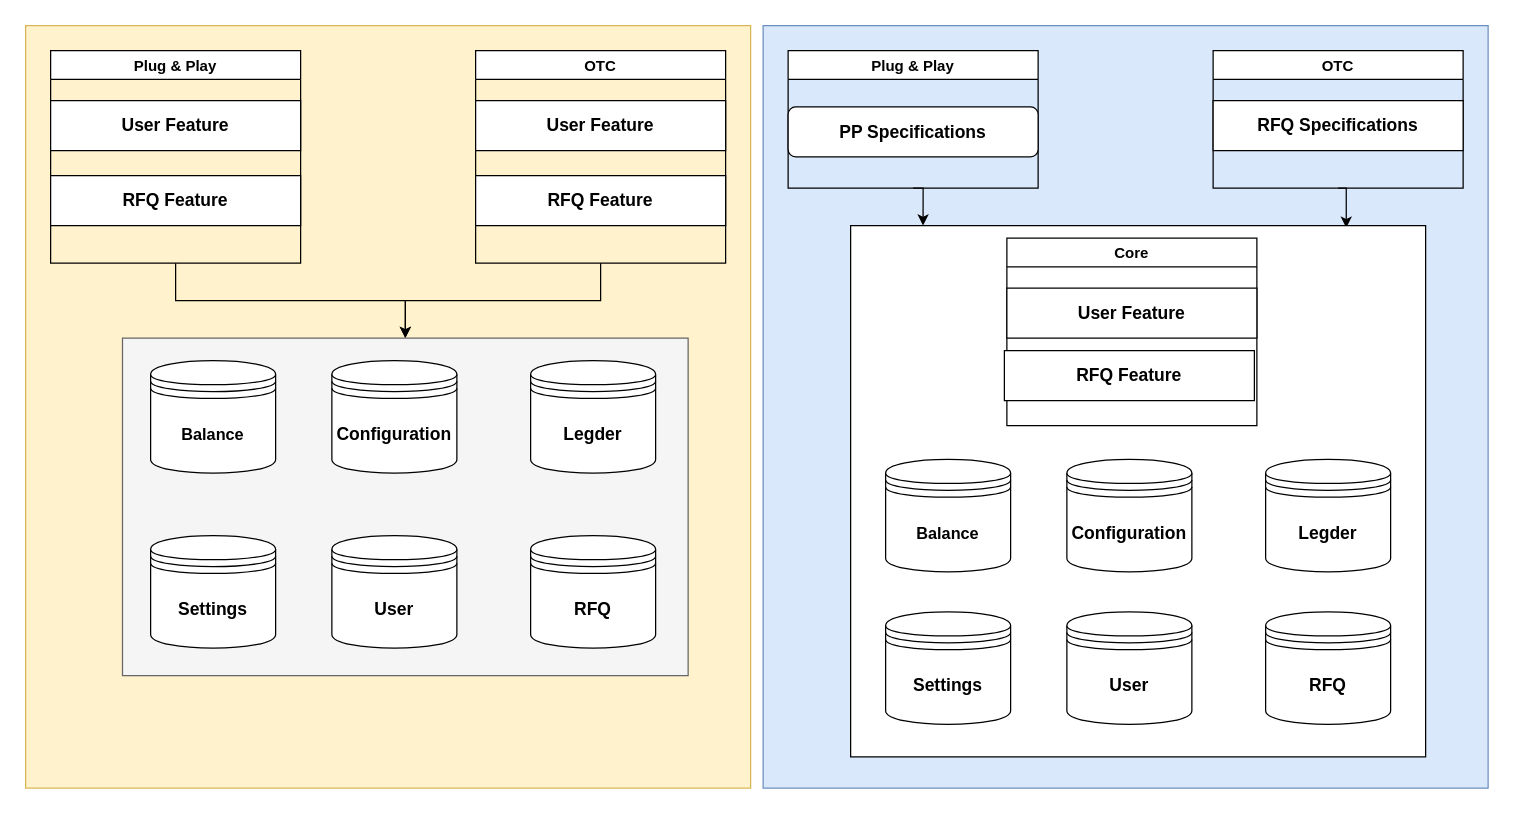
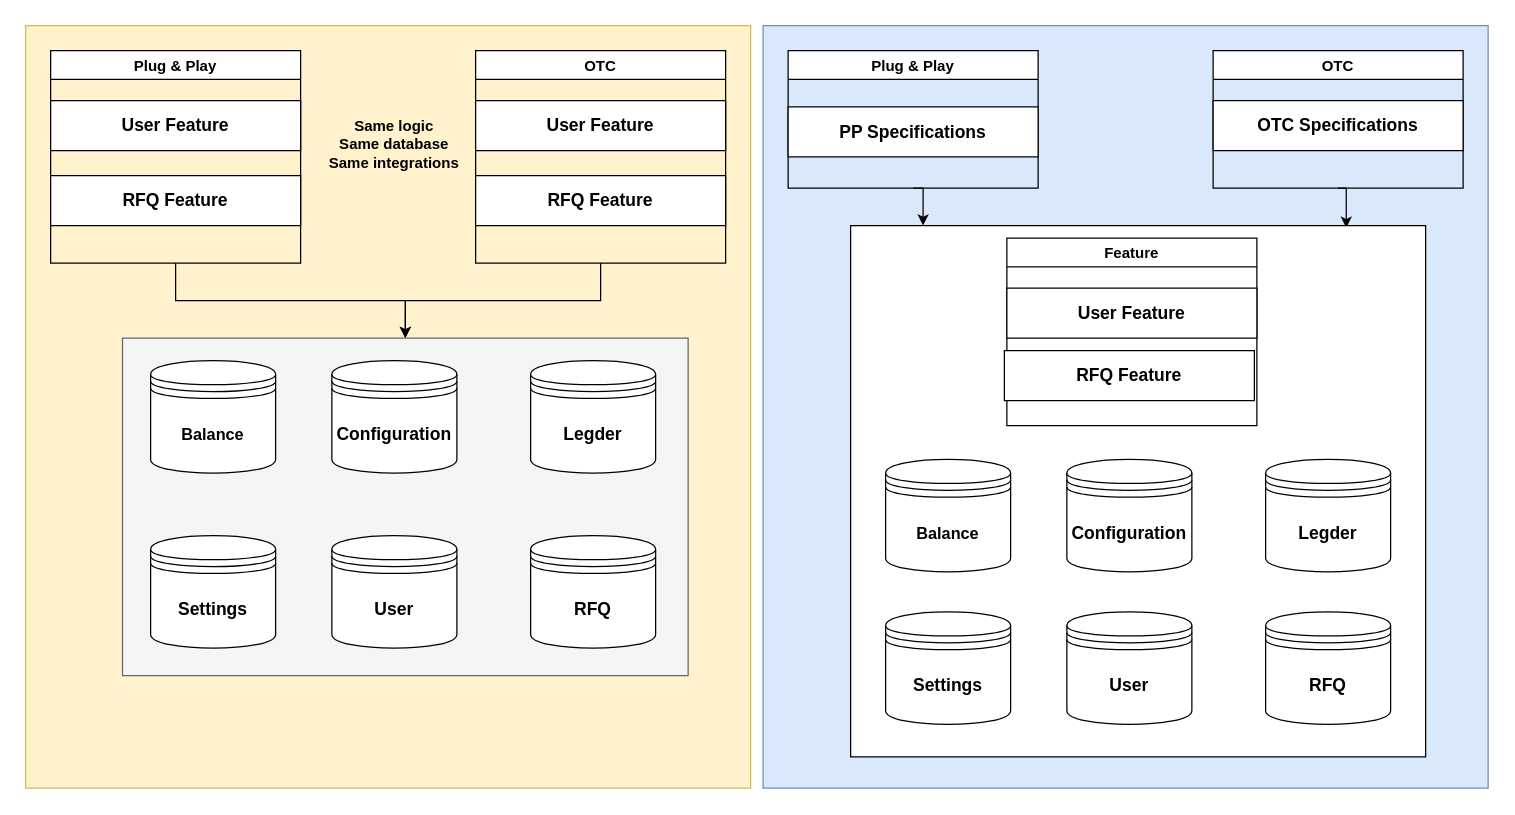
(1338, 126) -> (1338, 126)
(913, 132) -> (913, 132)
none -> (394, 144)
(1131, 253) -> (1131, 253)
